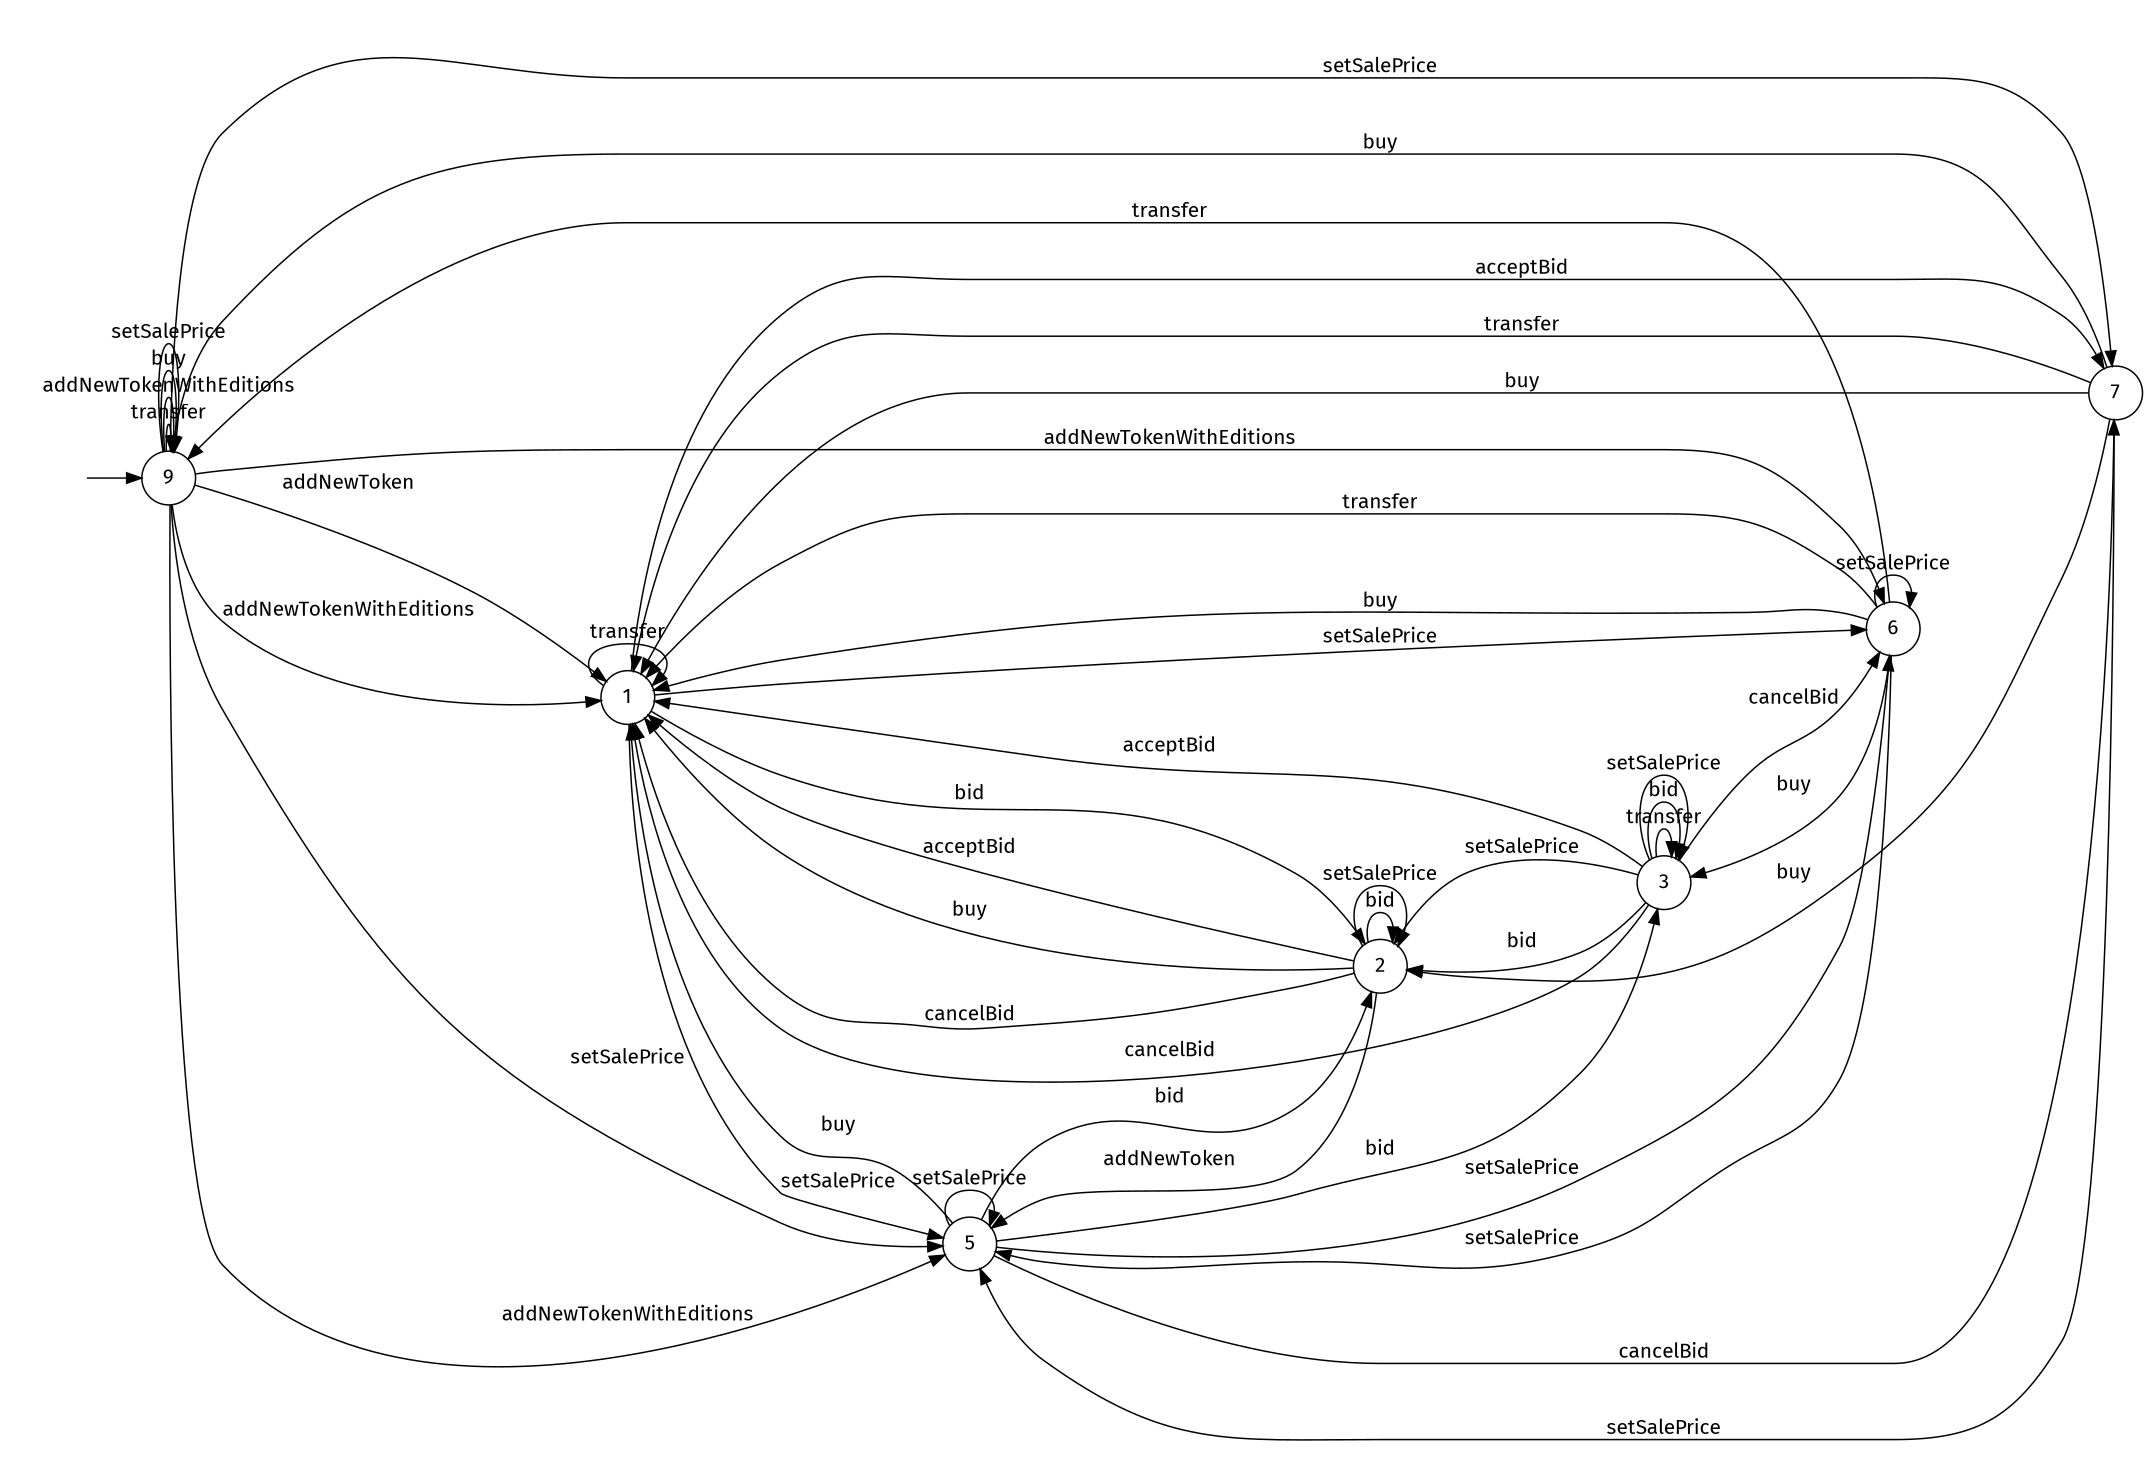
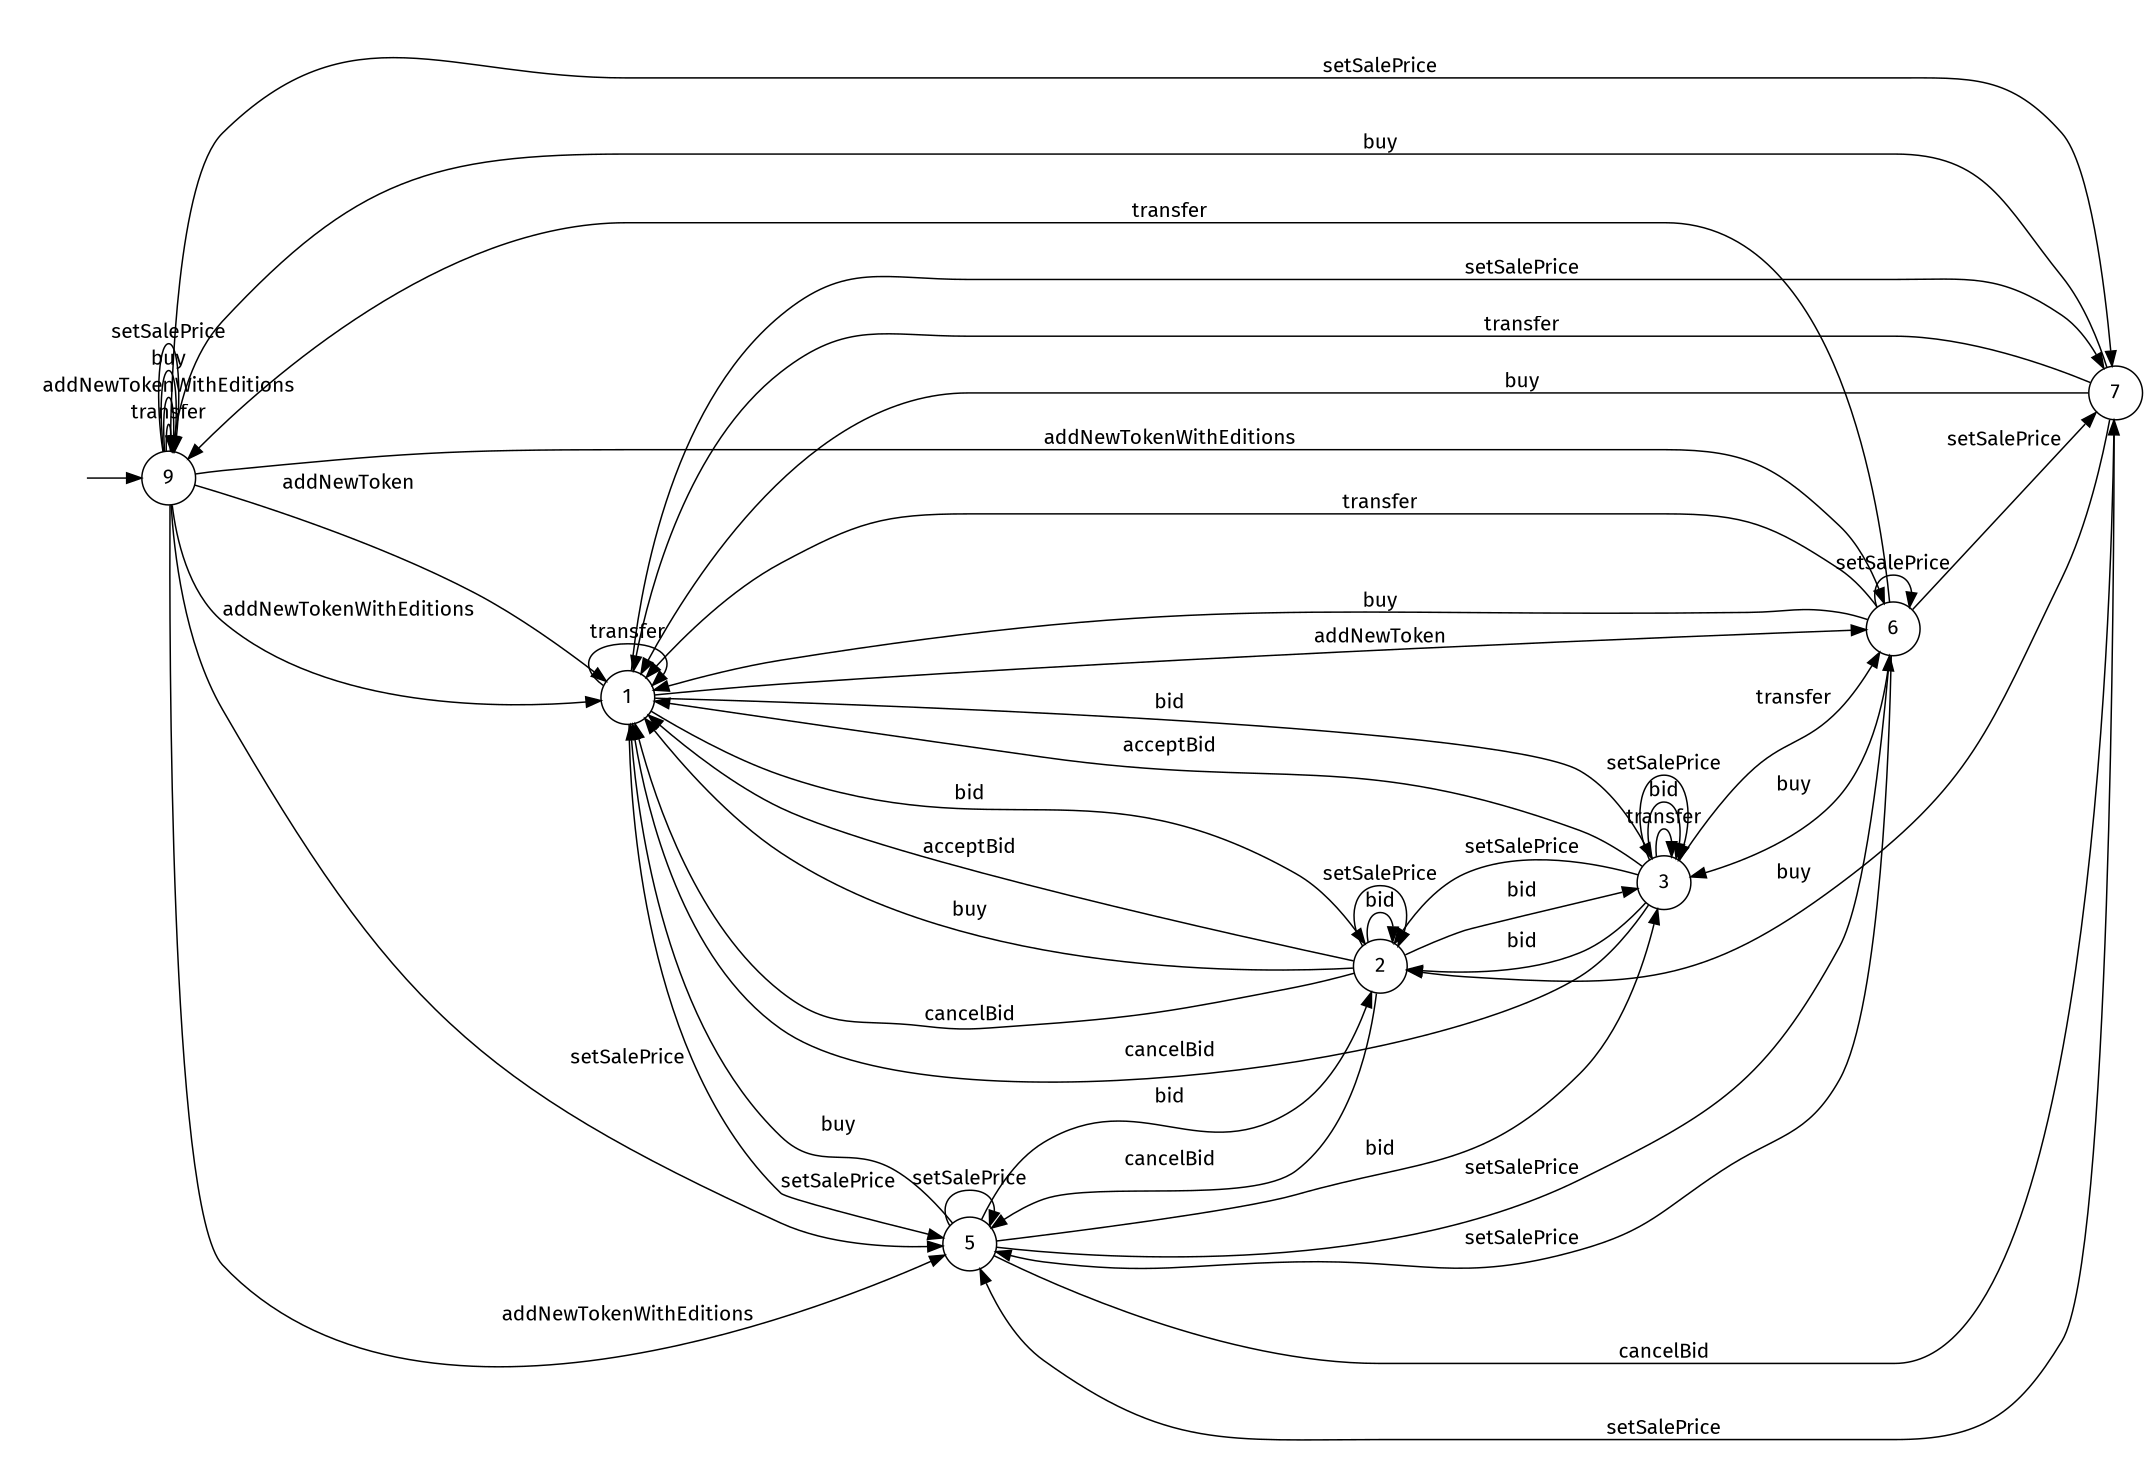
(1522, 268) -> (1522, 268)
none -> (1999, 517)
(1380, 637) -> (1380, 637)
(1794, 698) -> (1794, 698)
none -> (1169, 720)
none -> (1512, 919)
(1170, 1160) -> (1170, 1160)
